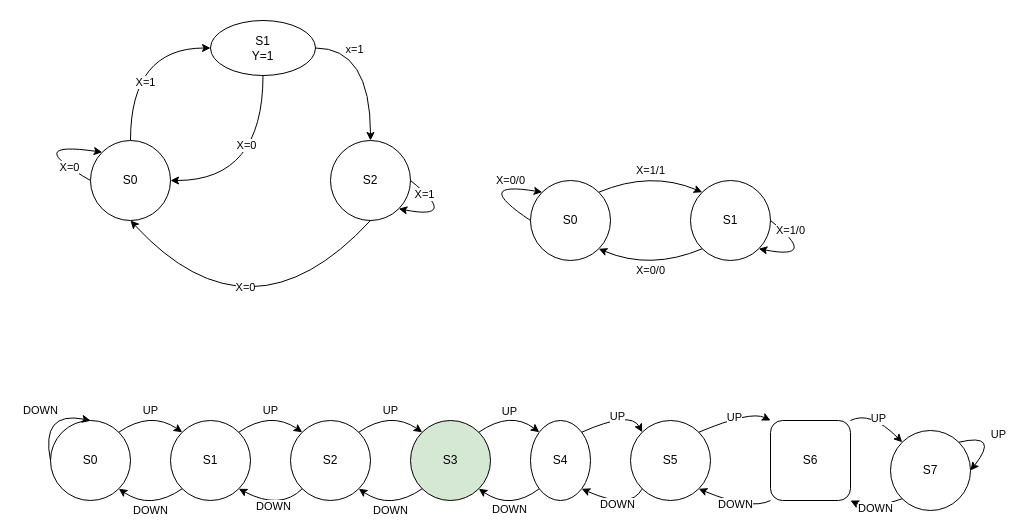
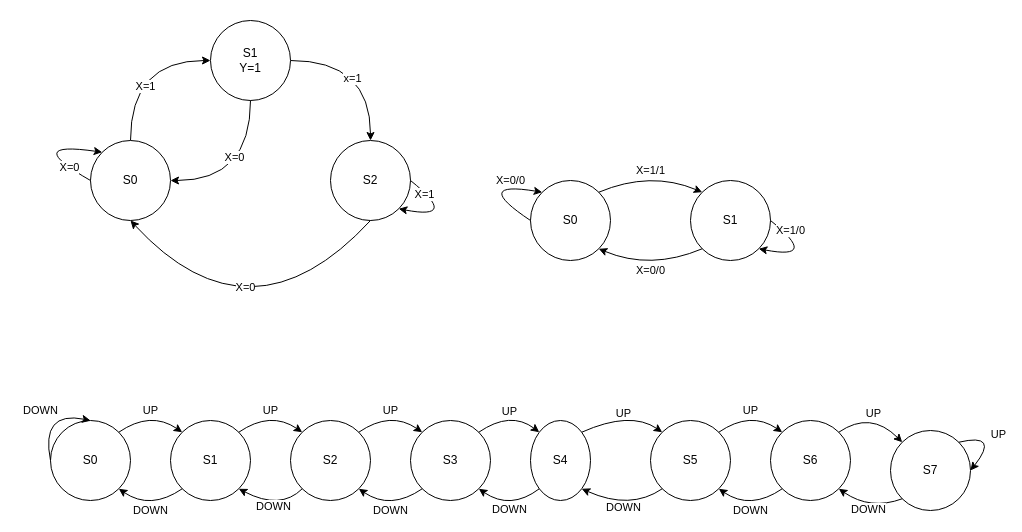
(263, 48) -> (251, 61)
(451, 461) -> (451, 461)
(671, 461) -> (691, 461)
(811, 461) -> (811, 461)
